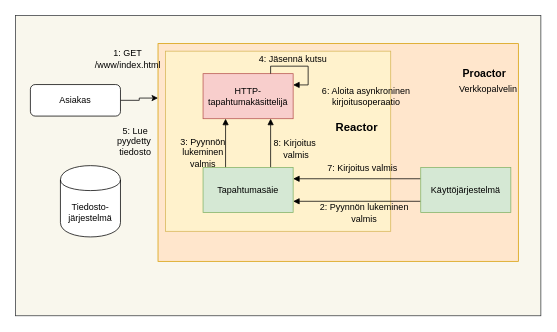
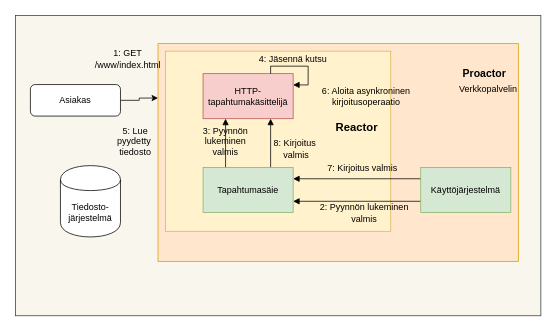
(203, 152) -> (225, 141)
